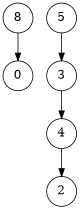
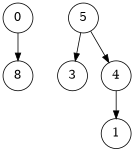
(18, 43) -> (18, 43)
(62, 101) -> (98, 44)
(62, 191) -> (116, 134)
